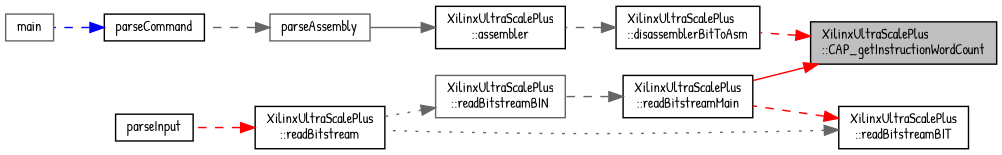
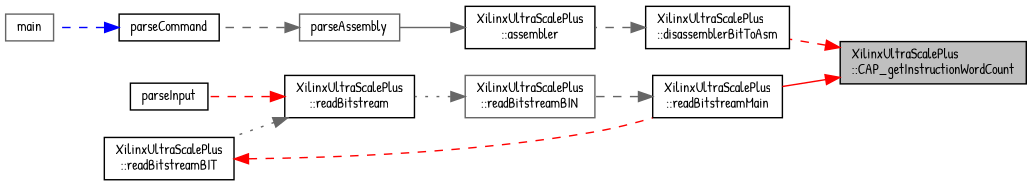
(605, 134) -> (253, 130)
